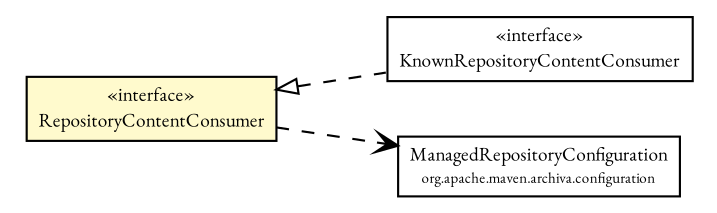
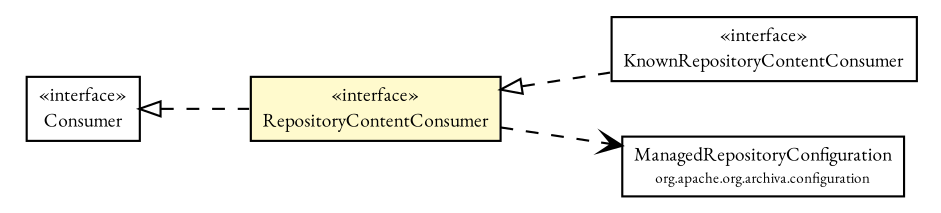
none -> (82, 109)
(539, 178) -> (763, 178)
